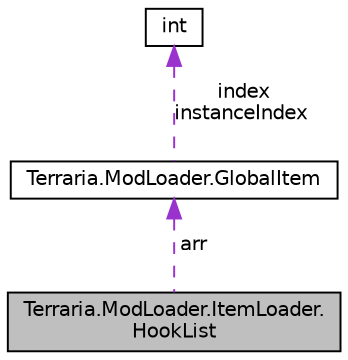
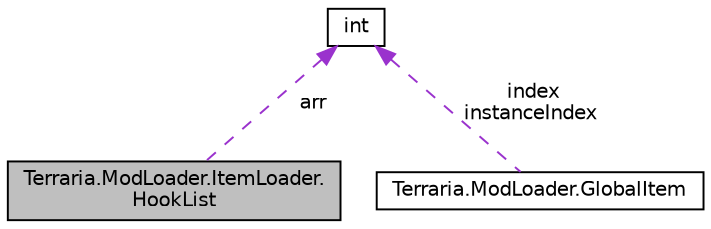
(174, 256) -> (264, 110)
